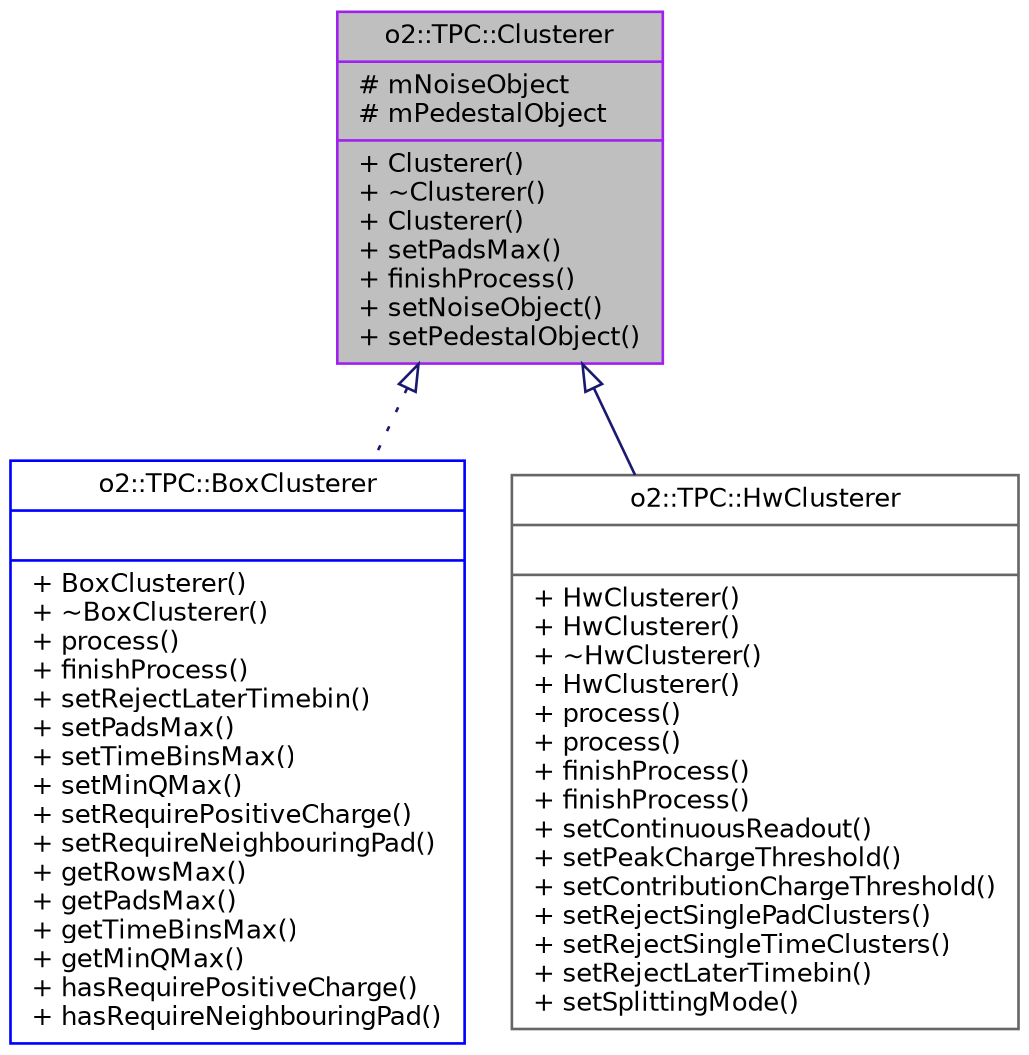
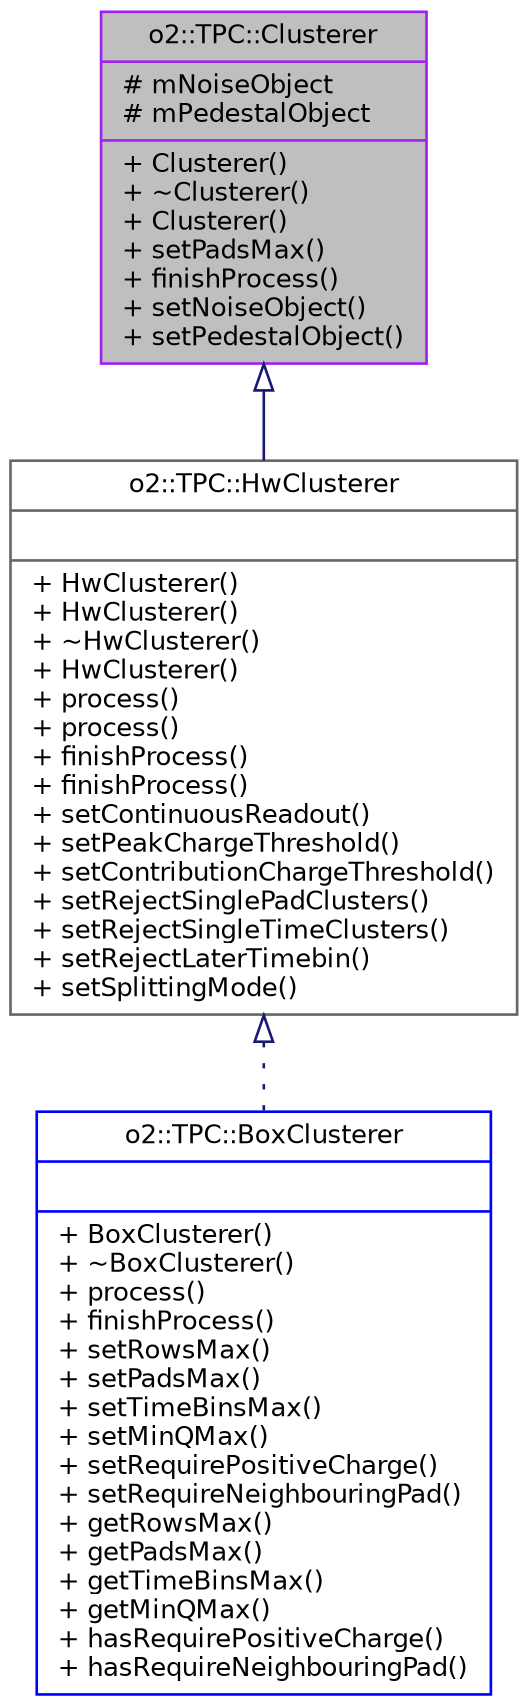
(390, 424) -> (264, 1076)
(202, 700) -> (165, 1351)
